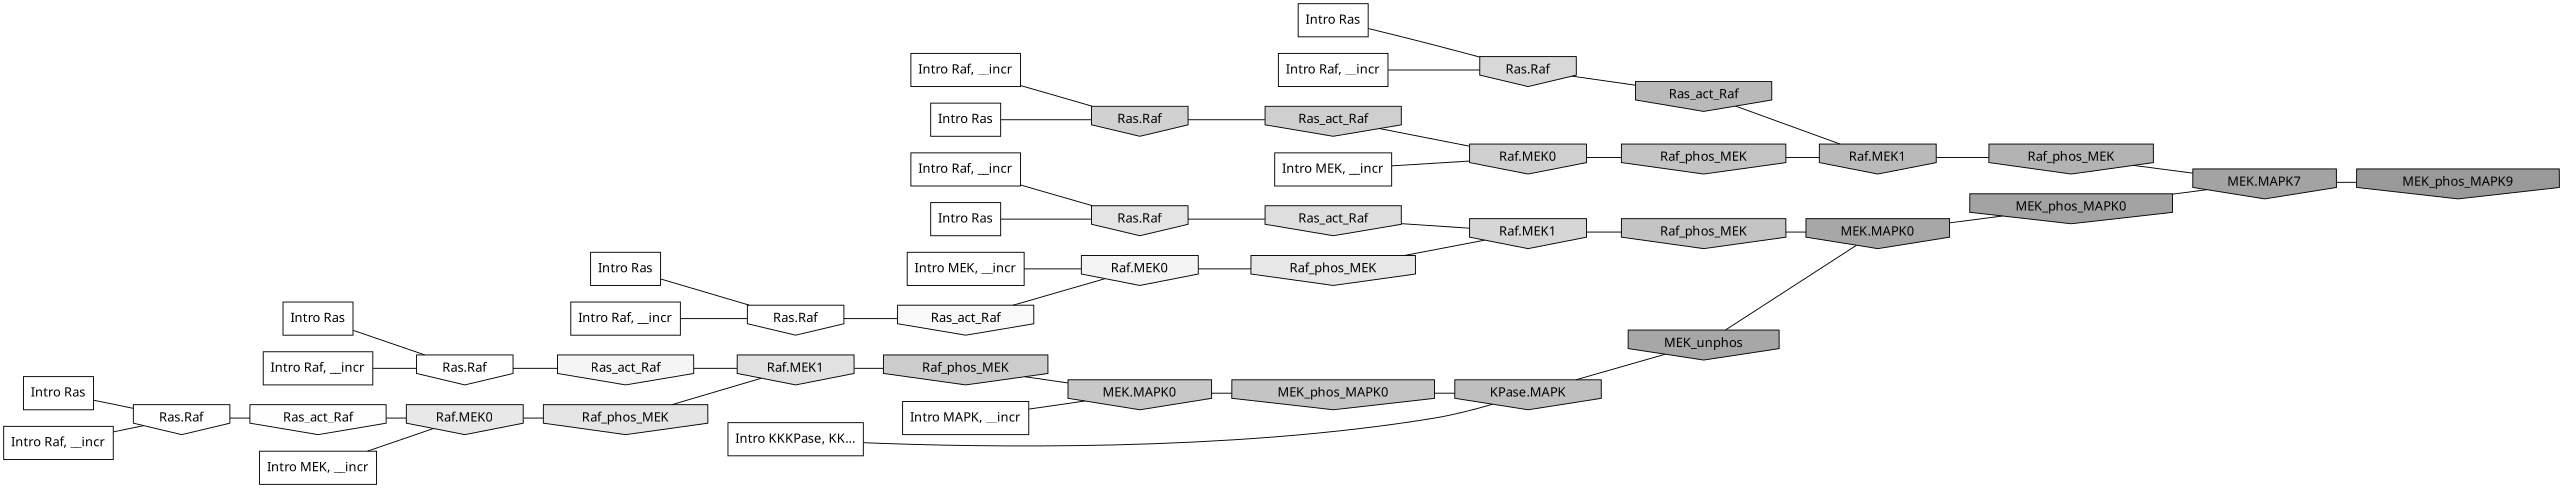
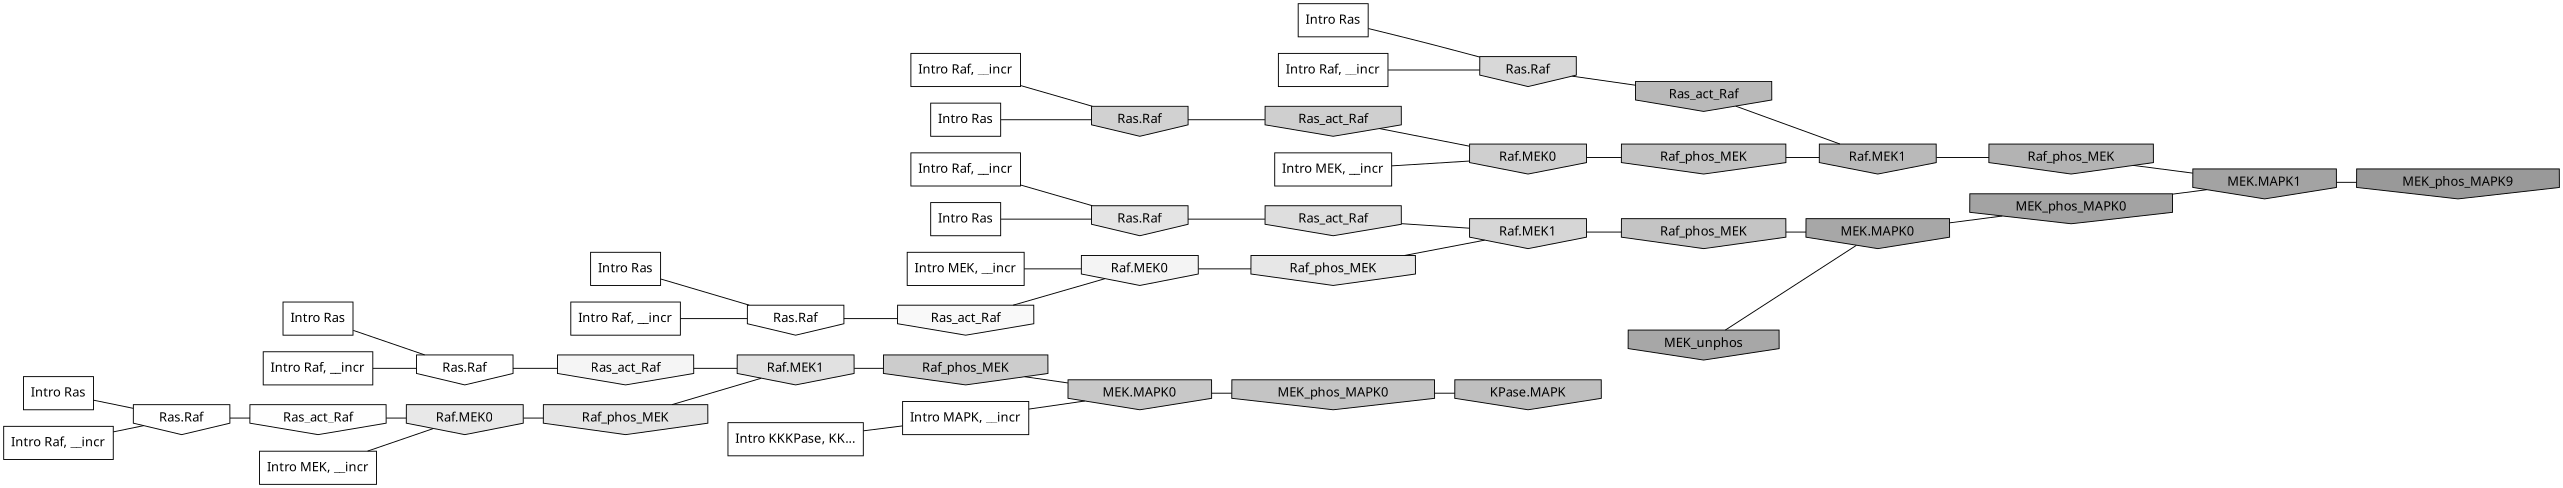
(2265, 182) -> (2265, 182)
(1621, 367) -> none
(1179, 443) -> (883, 428)
